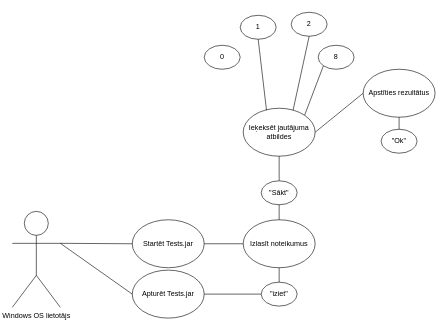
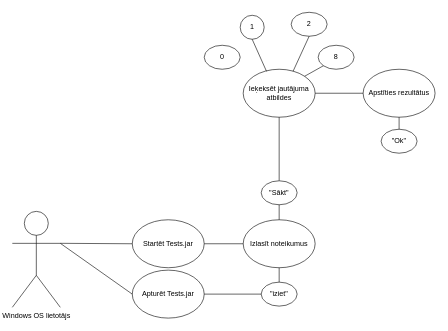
(258, 27) -> (252, 27)
(279, 132) -> (279, 93)
